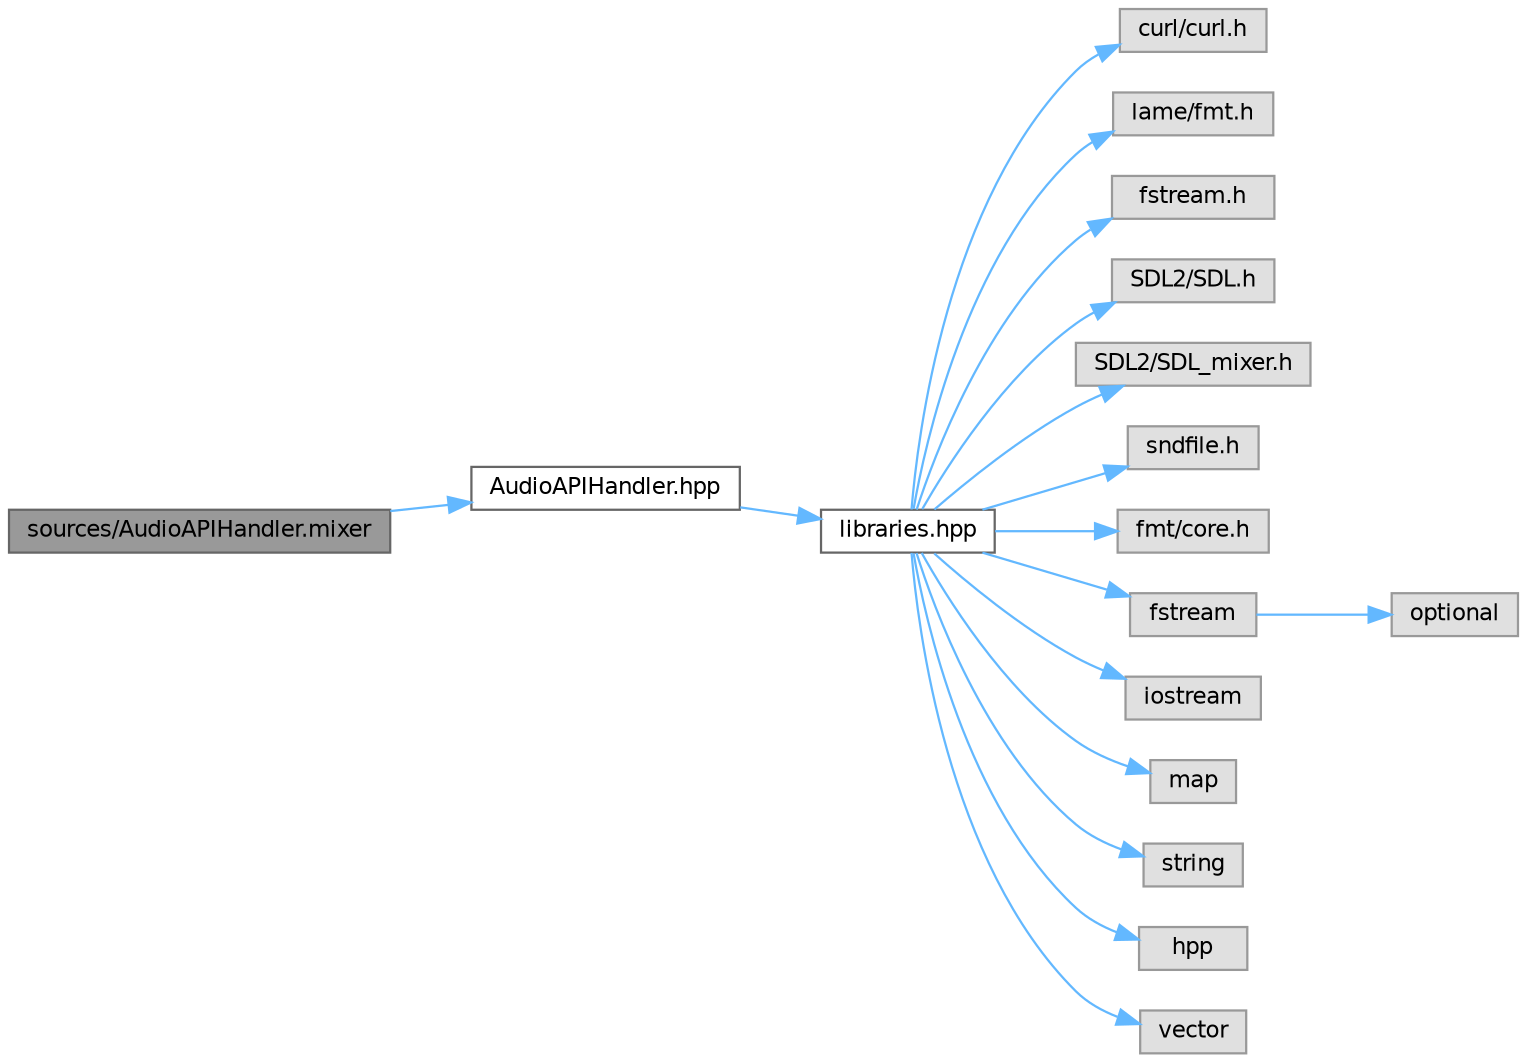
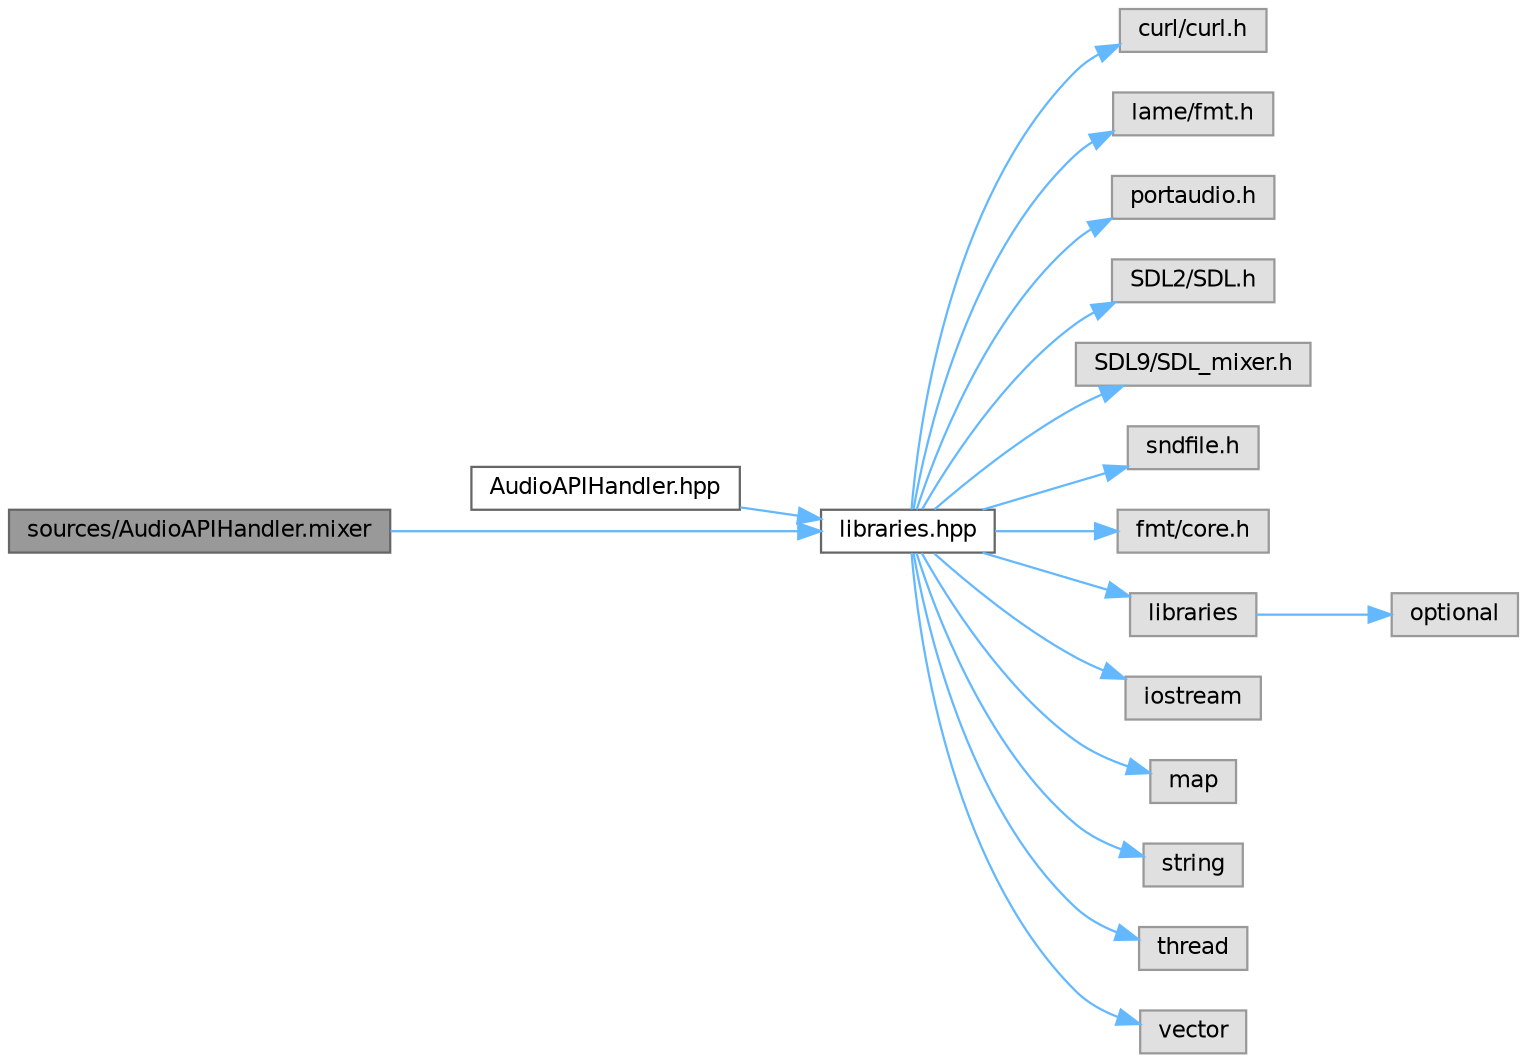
(1193, 197) -> (1193, 197)
(1193, 364) -> (1193, 364)
(419, 508) -> (594, 531)
(1193, 615) -> (1193, 615)
(1193, 948) -> (1193, 948)
